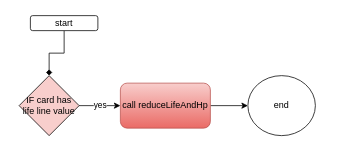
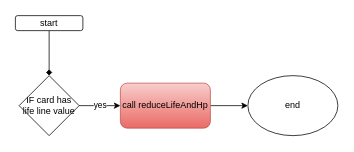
(64, 23) -> (49, 23)
(49, 105) -> (49, 105)
(282, 105) -> (293, 105)
